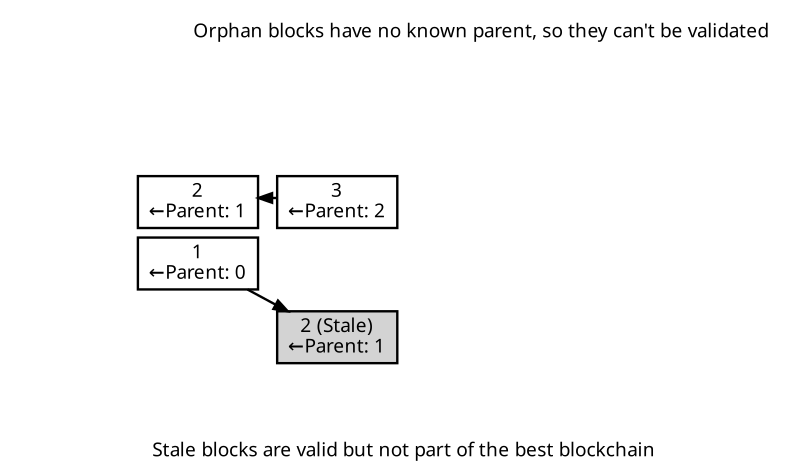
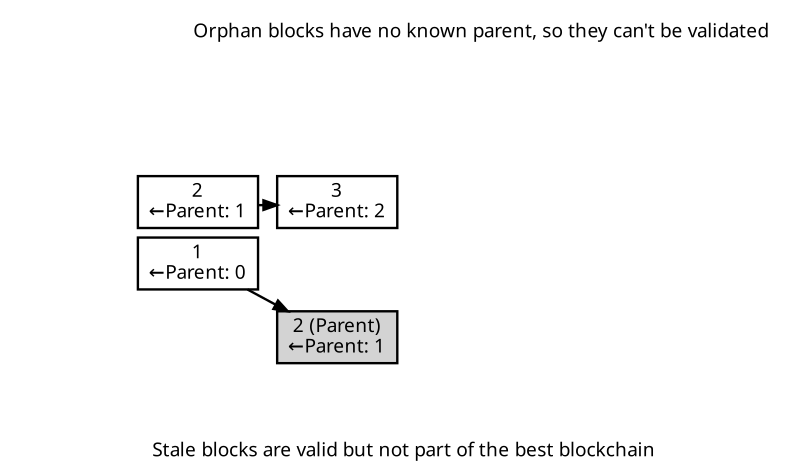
(275, 198) -> (261, 205)
(337, 337) -> (337, 337)
